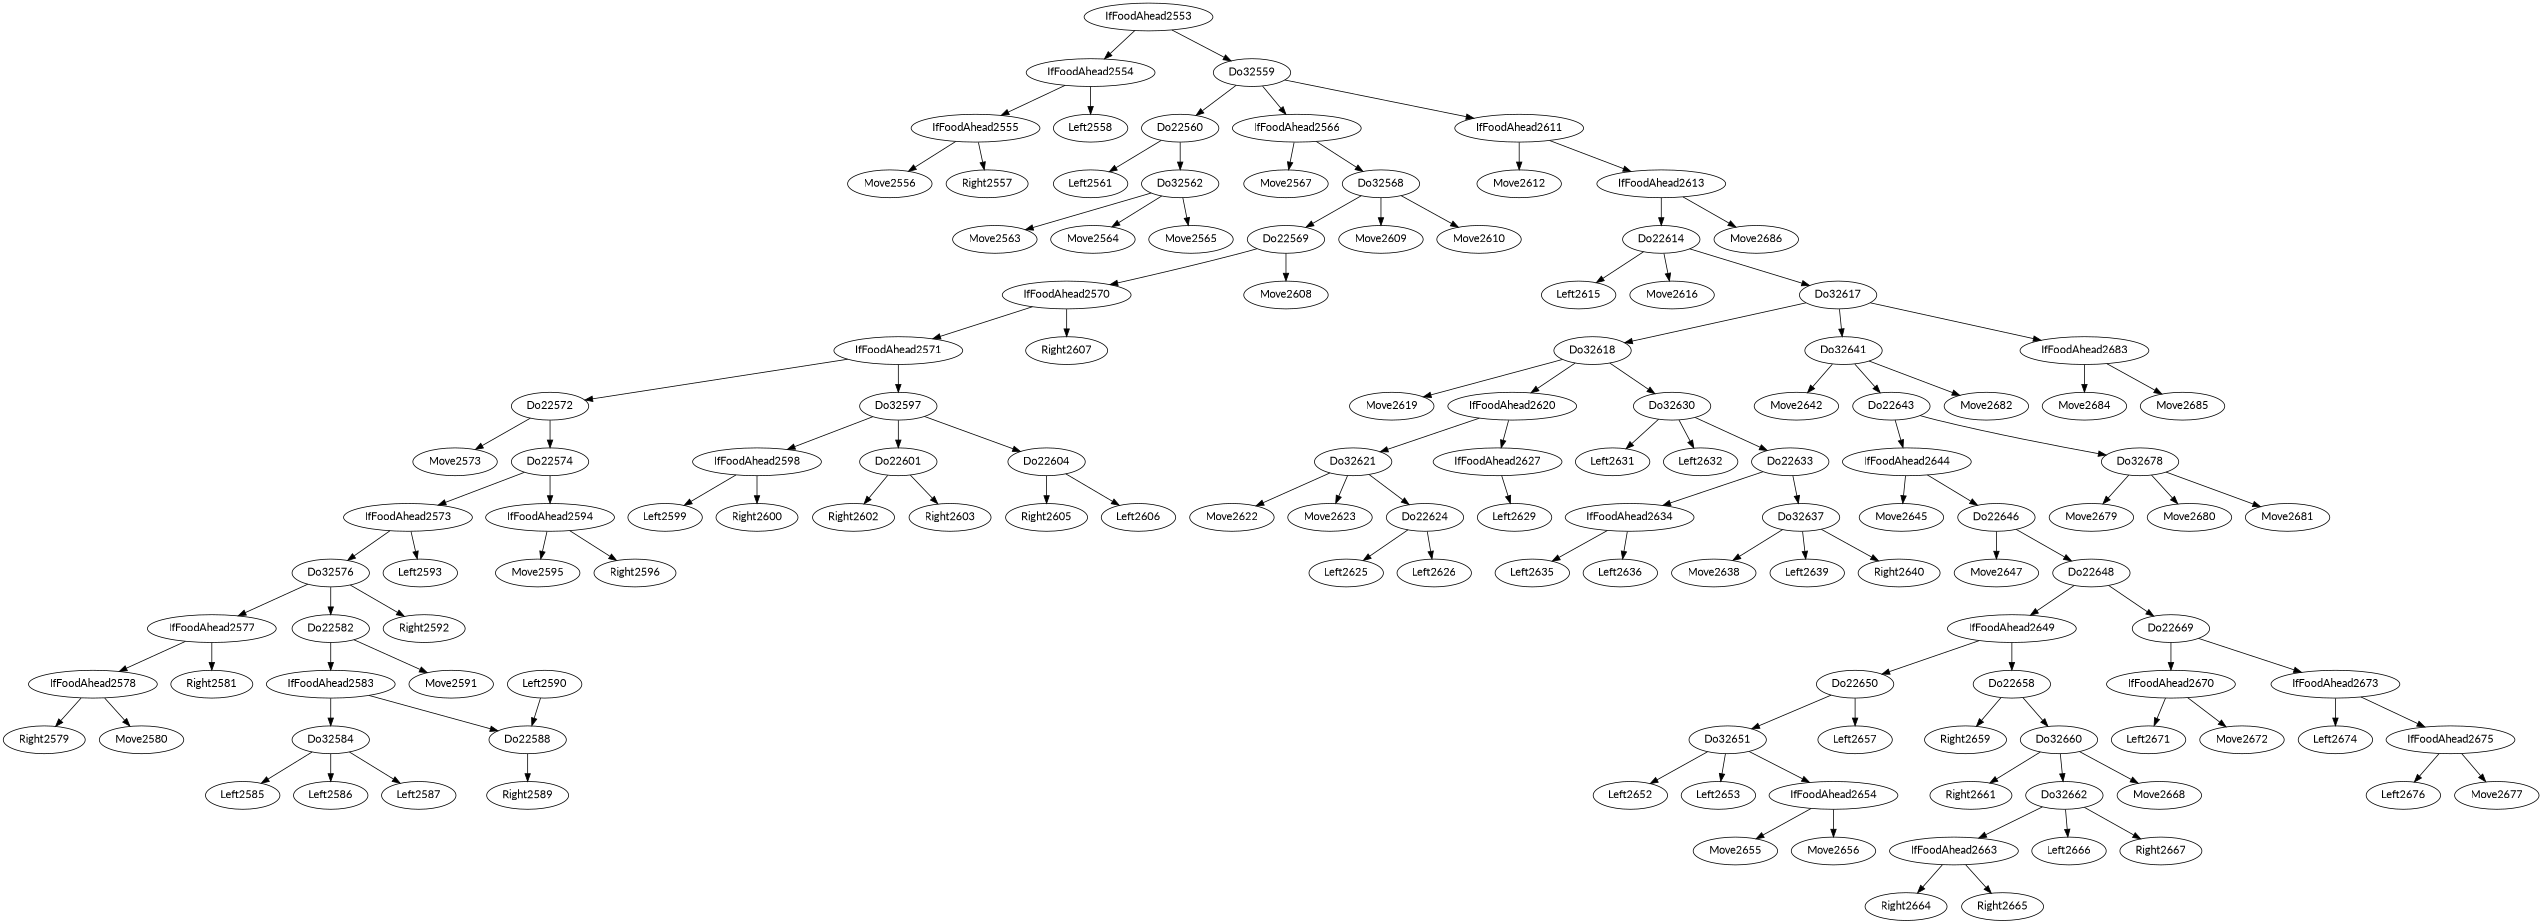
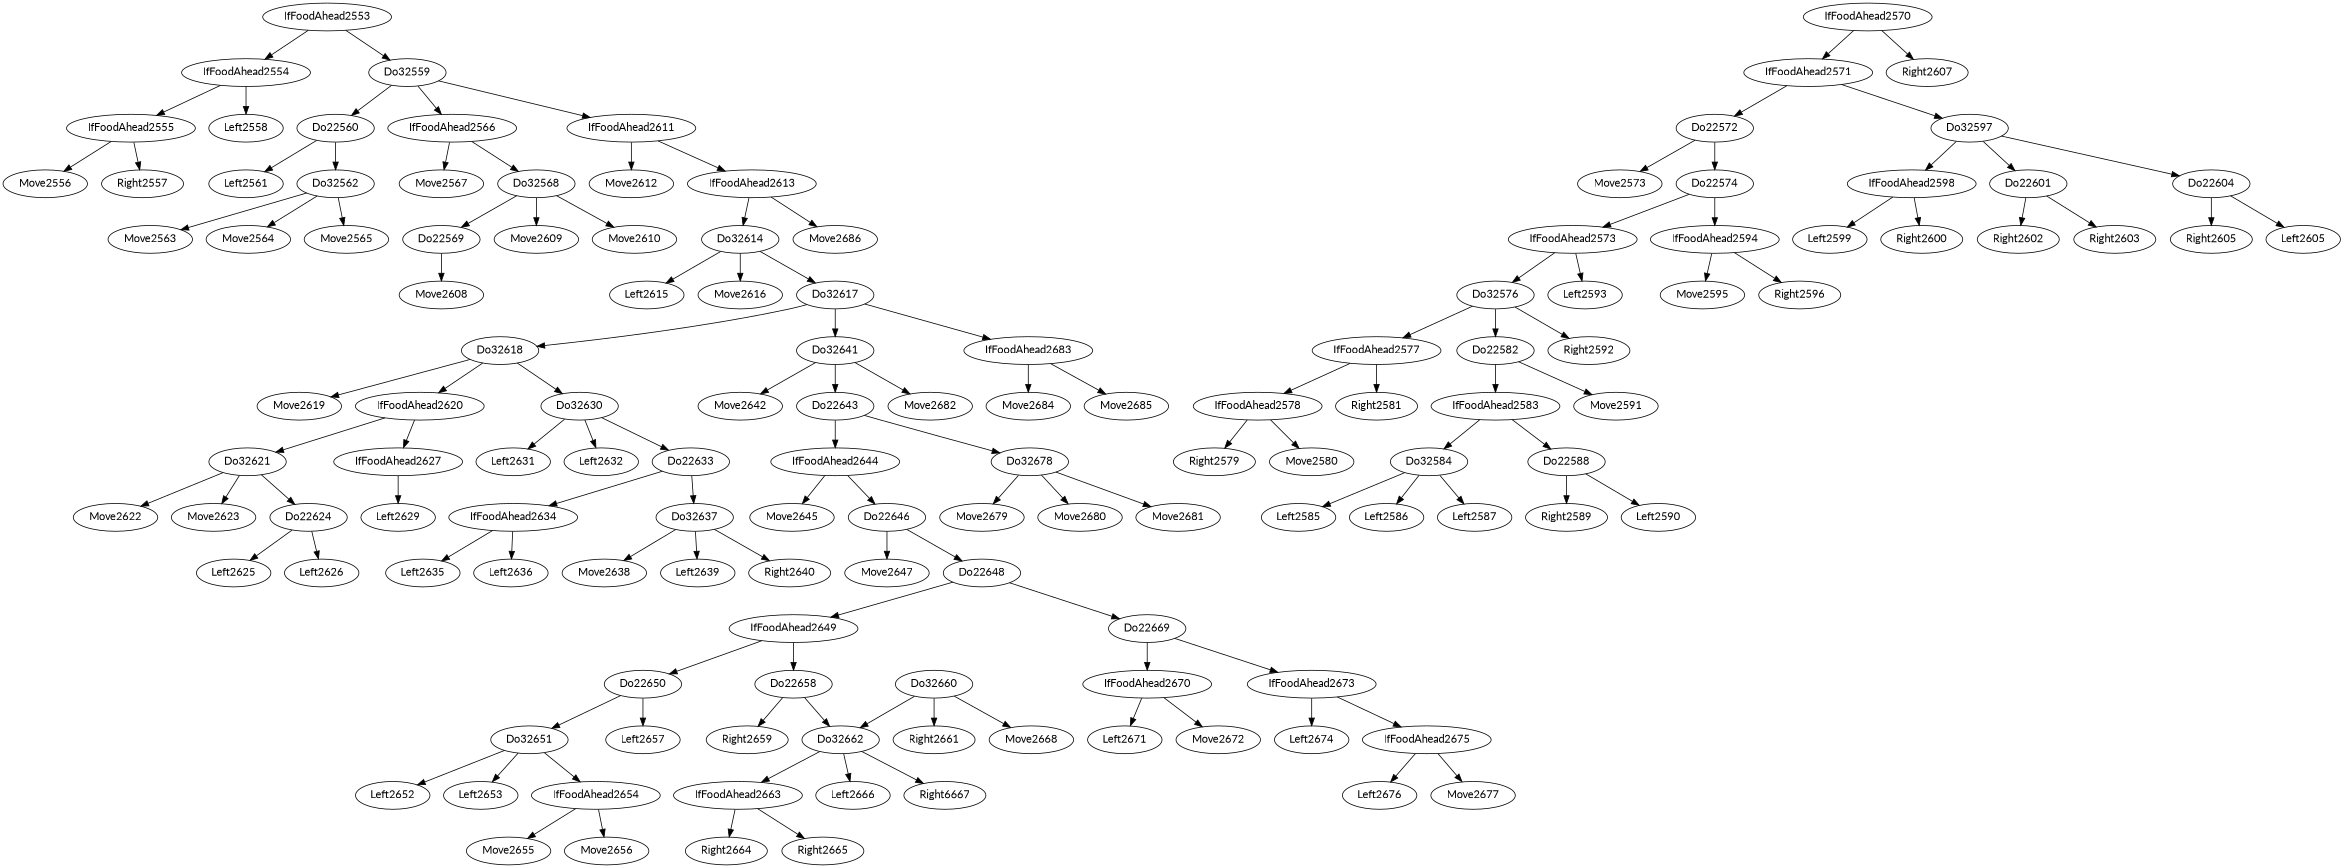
(1661, 239) -> (740, 239)
(1188, 267) -> none
(1138, 517) -> (2303, 239)
(537, 708) -> (1609, 488)
(2033, 709) -> (815, 709)
(2161, 851) -> (945, 795)
